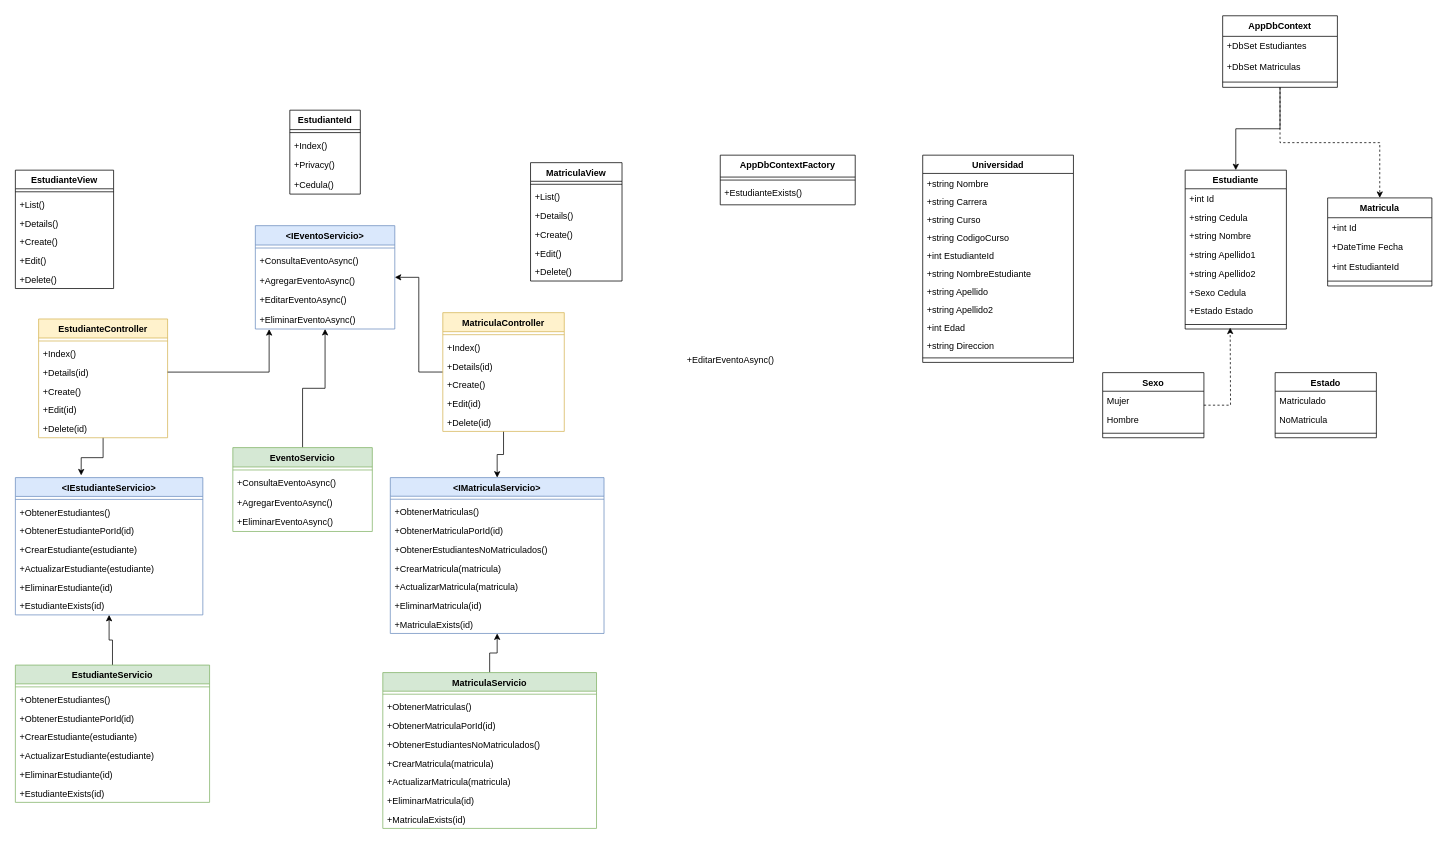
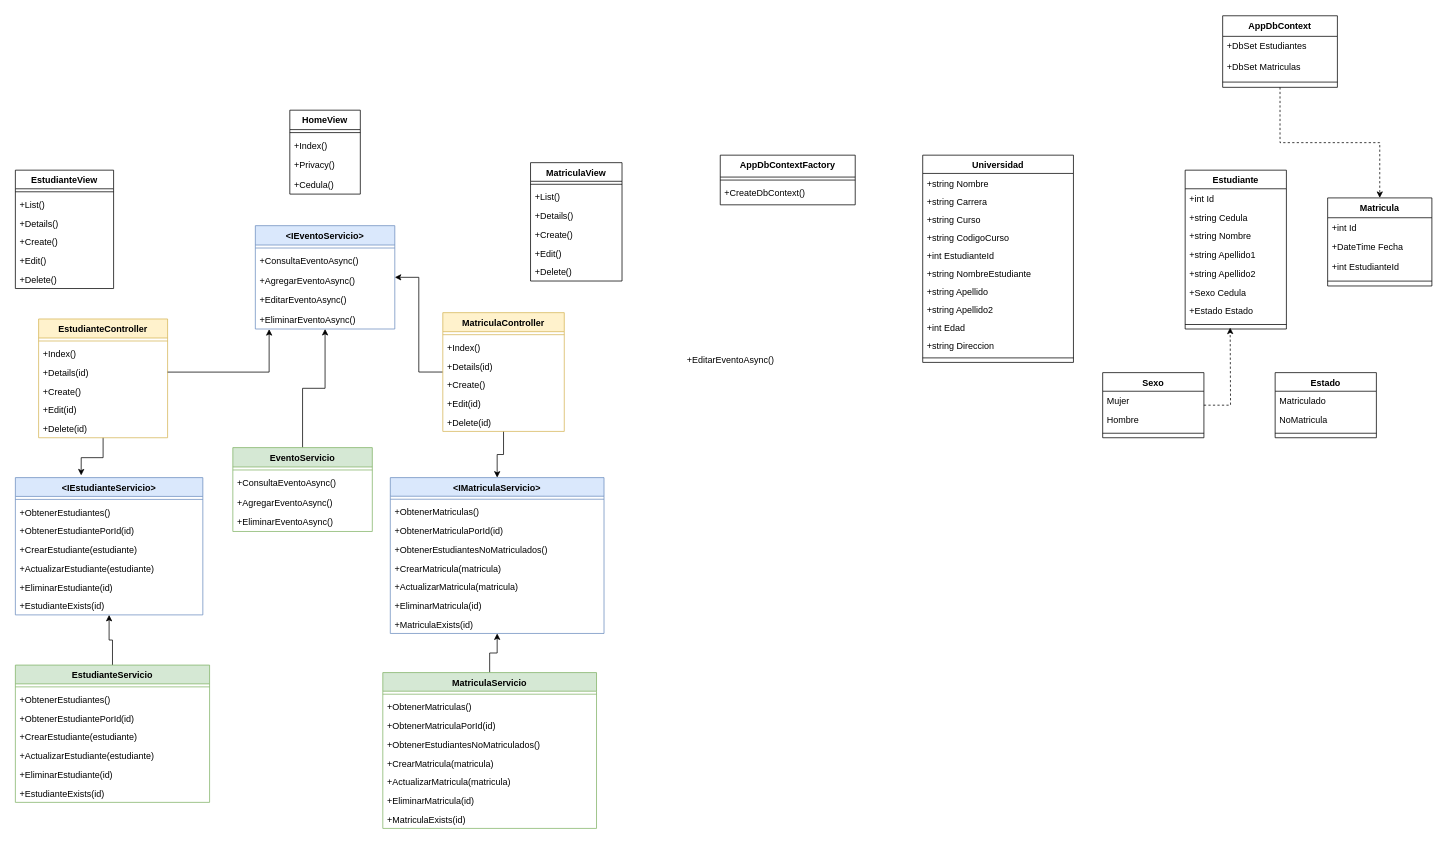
(325, 120) -> (325, 120)
(1239, 128) -> none
(770, 193) -> (770, 193)
